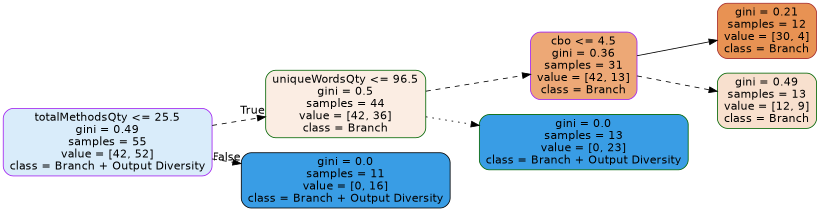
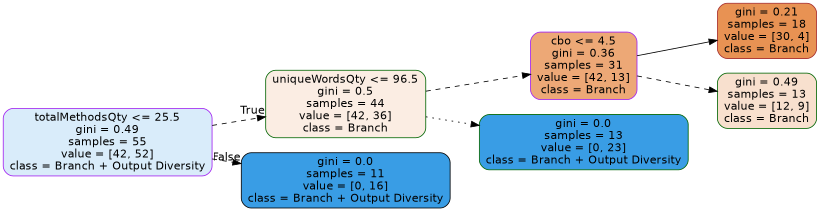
(767, 31) -> (767, 31)
